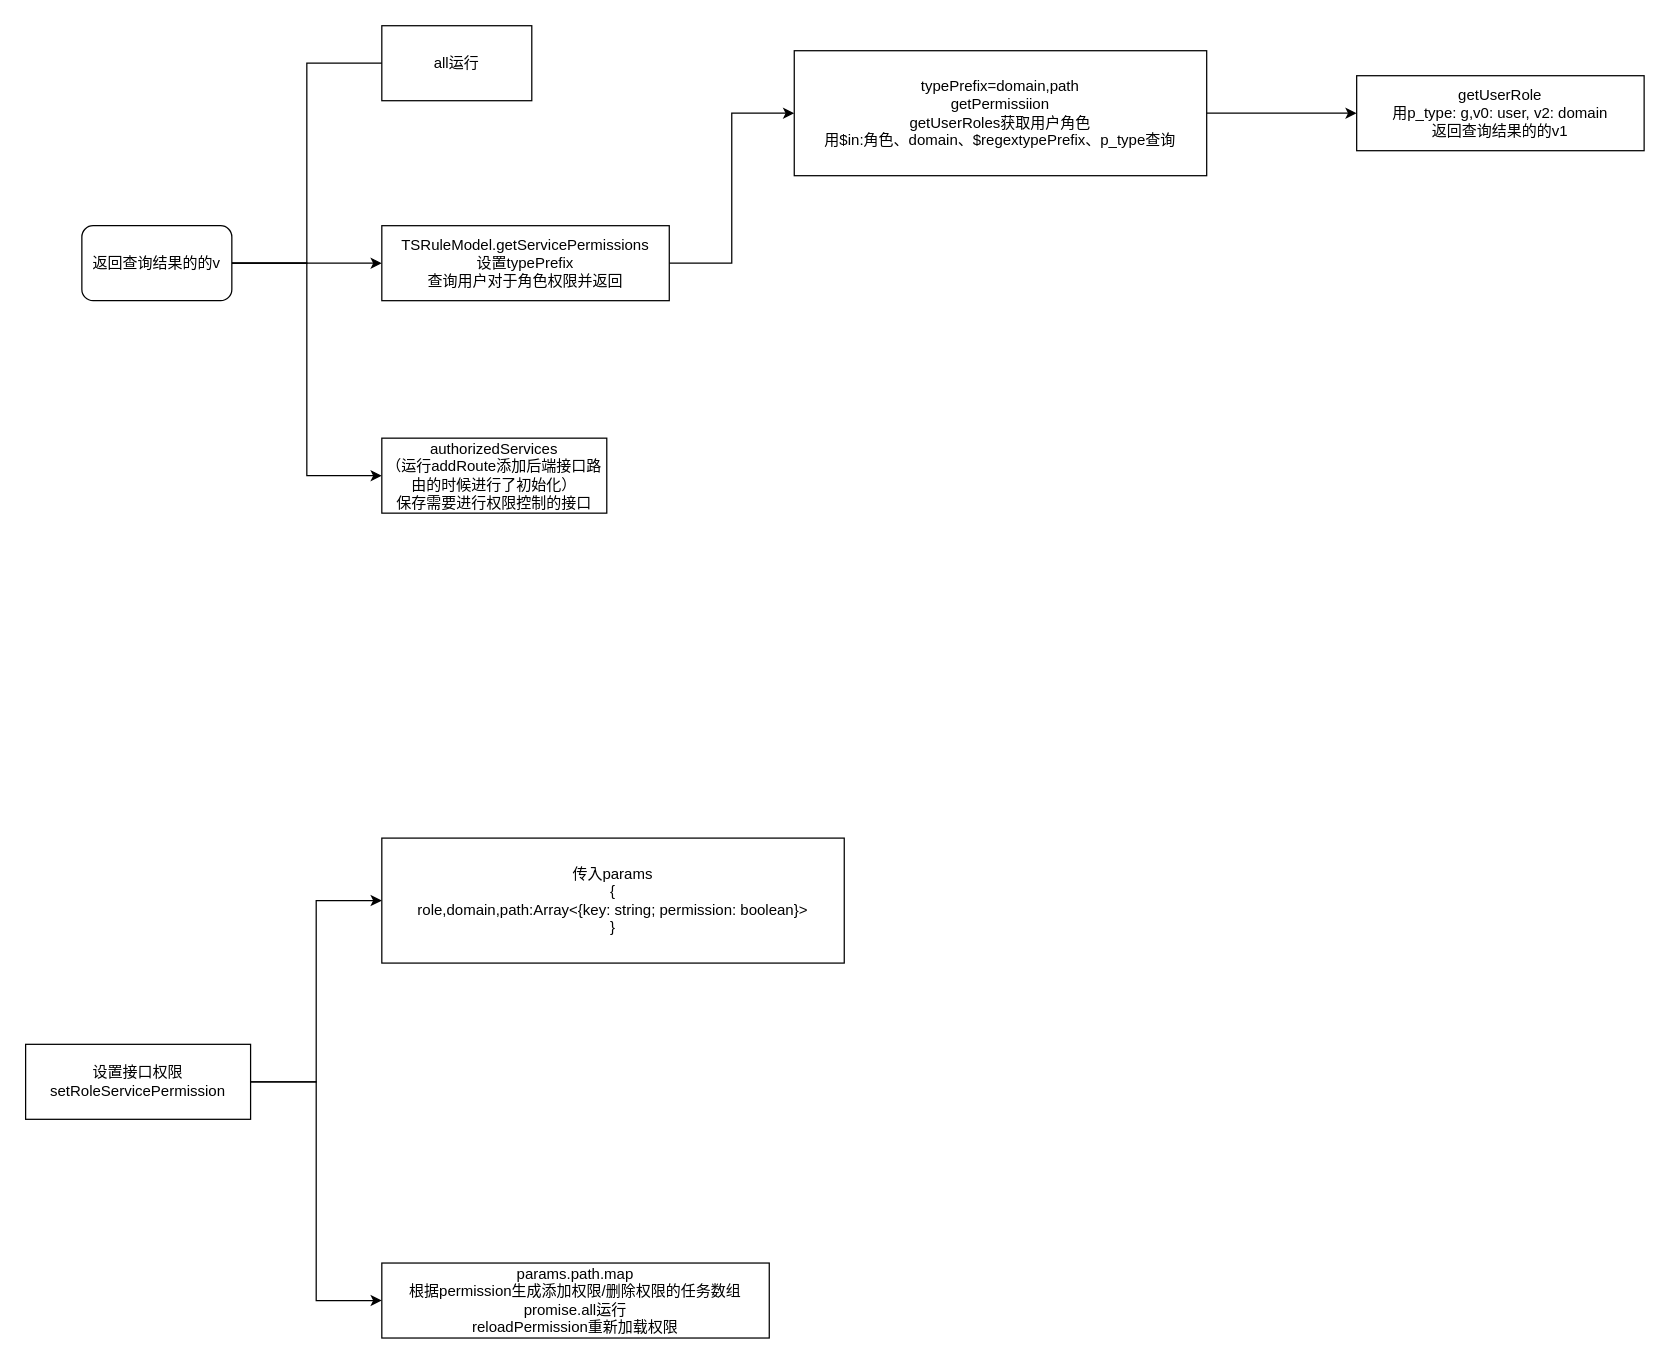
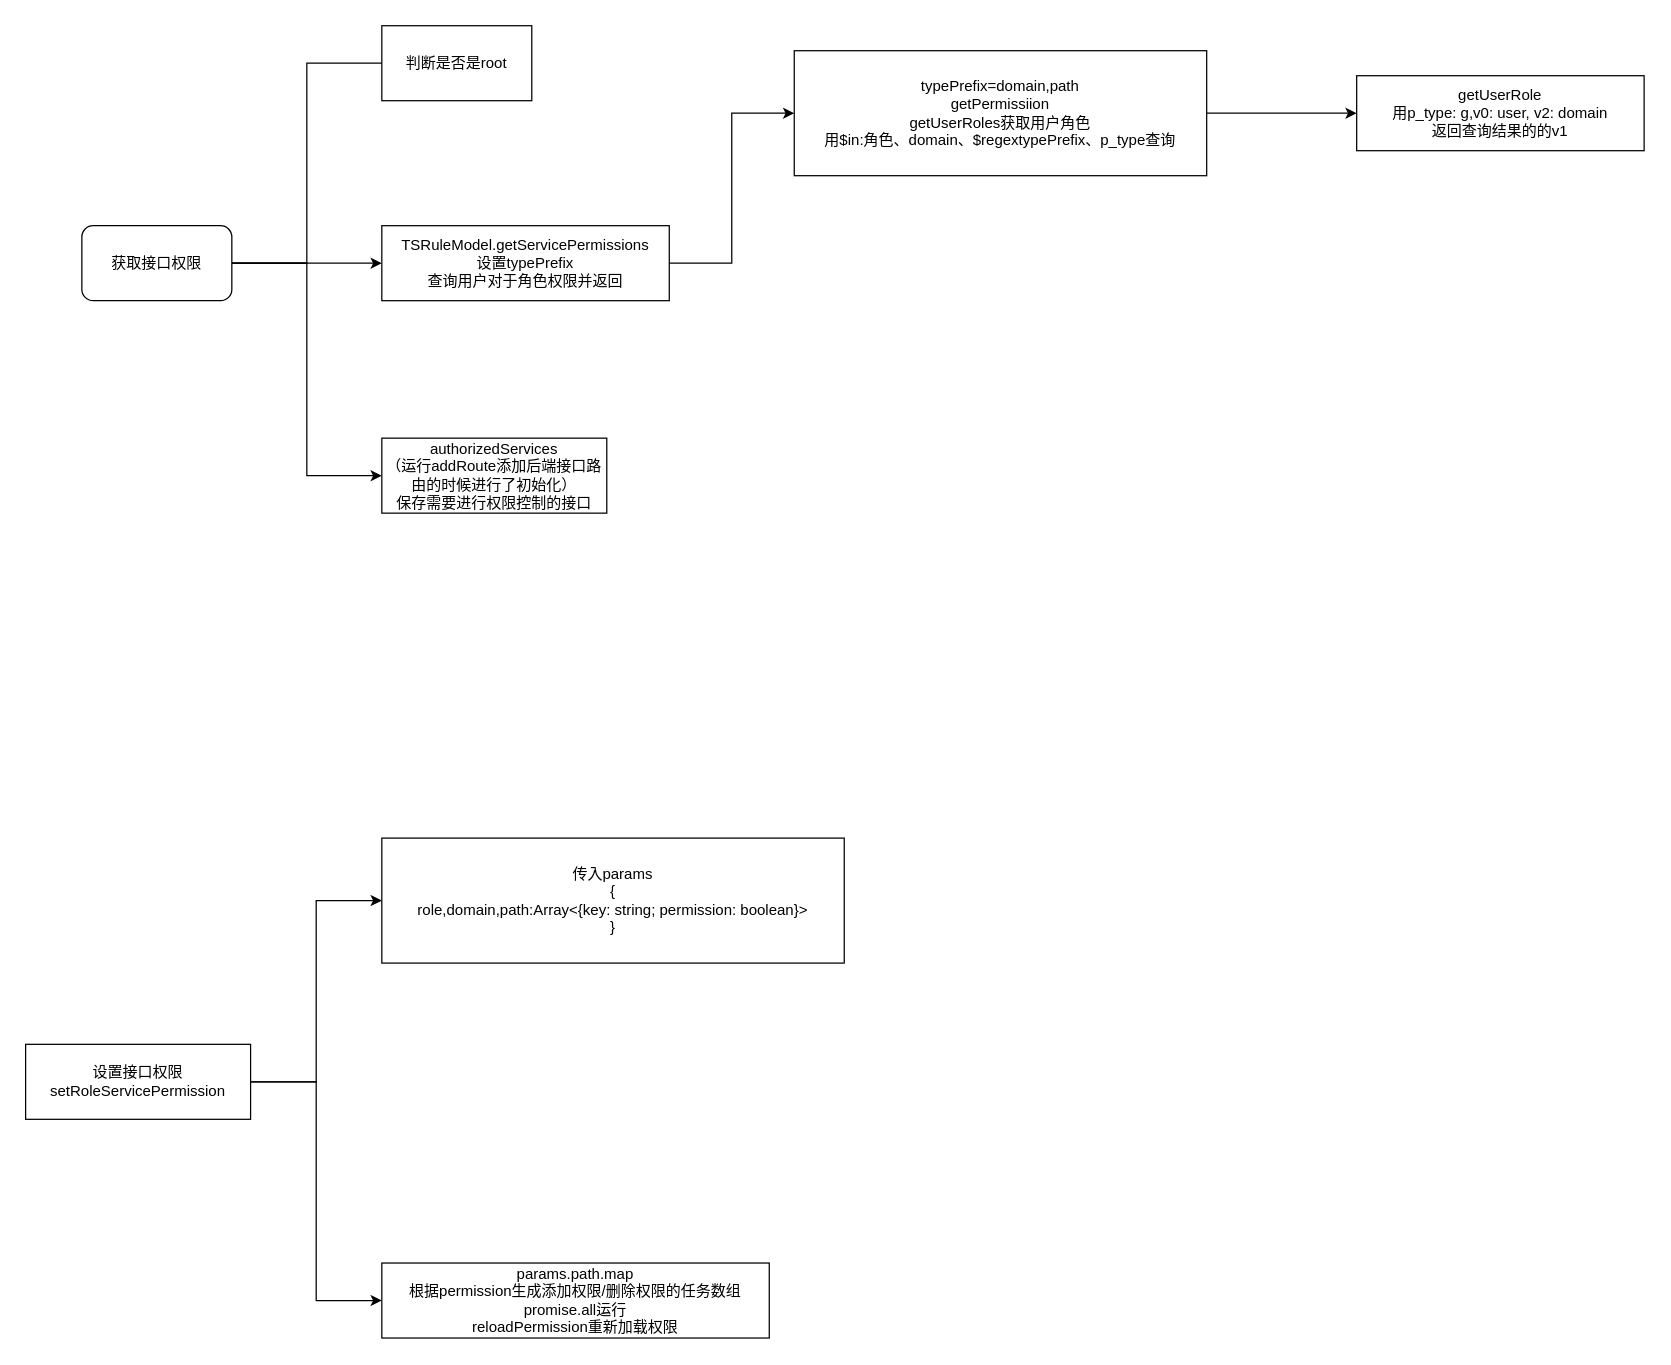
(457, 63) -> (457, 63)
(157, 263) -> (157, 263)
